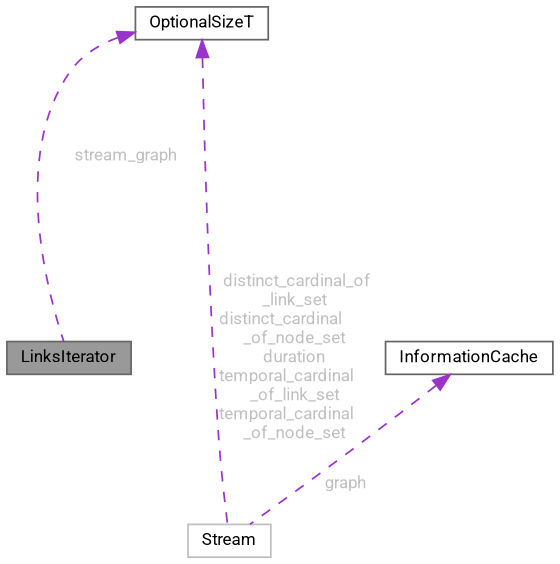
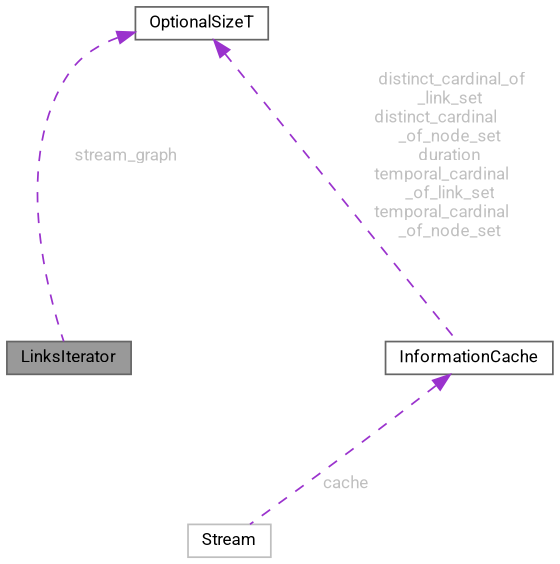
(210, 291) -> (341, 197)
(344, 484) -> (344, 484)
